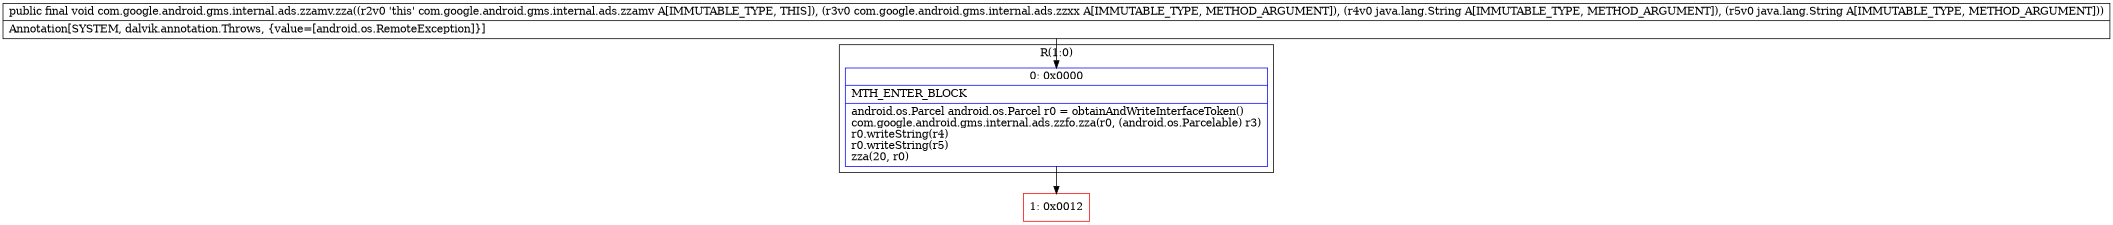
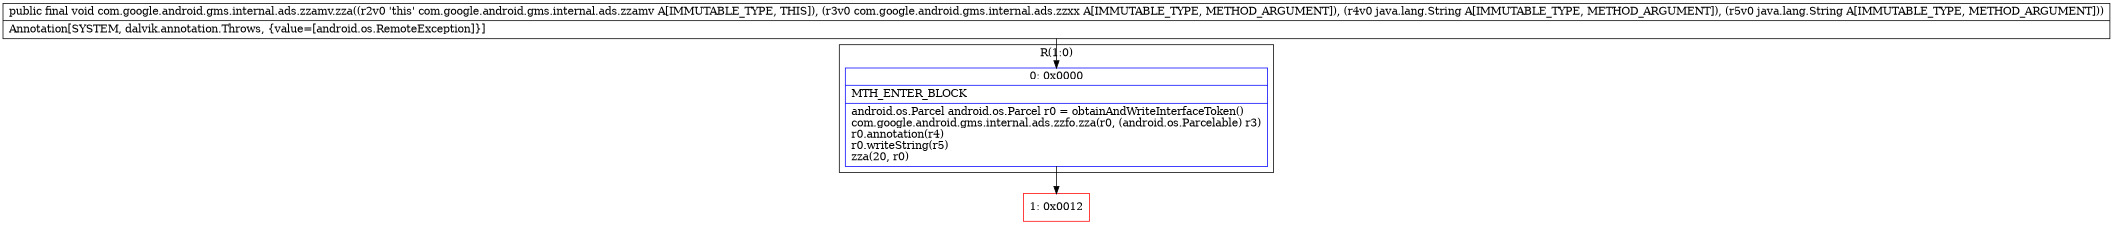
(900, 134) -> (898, 134)
